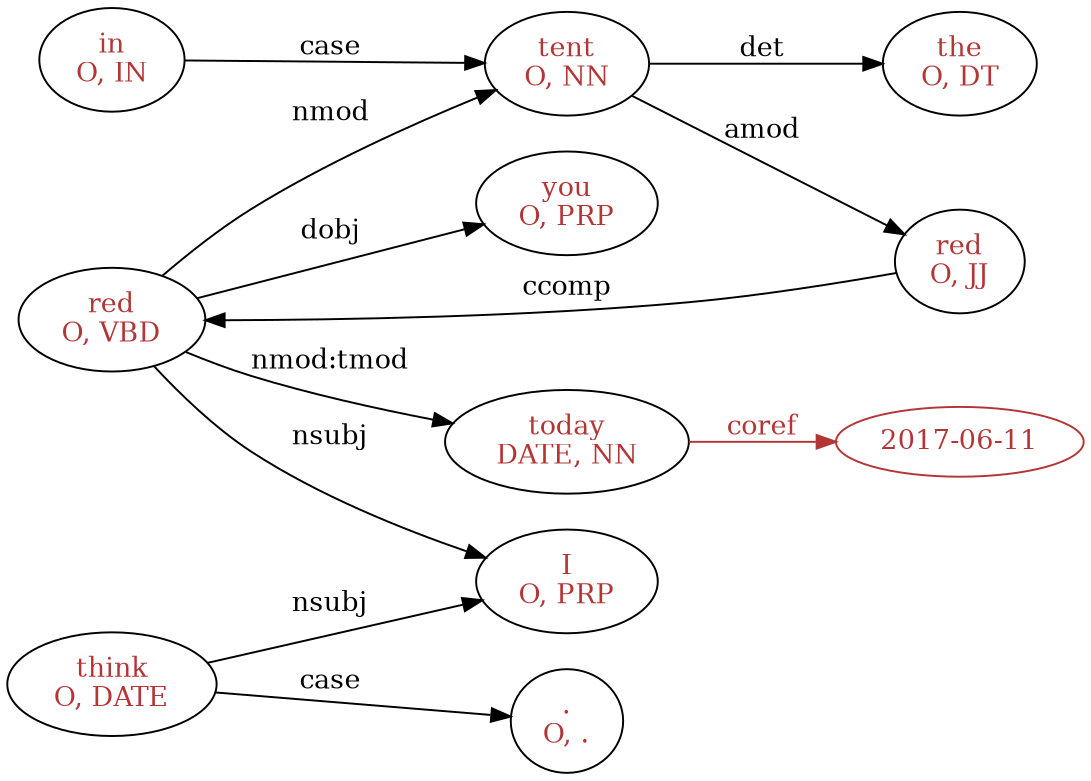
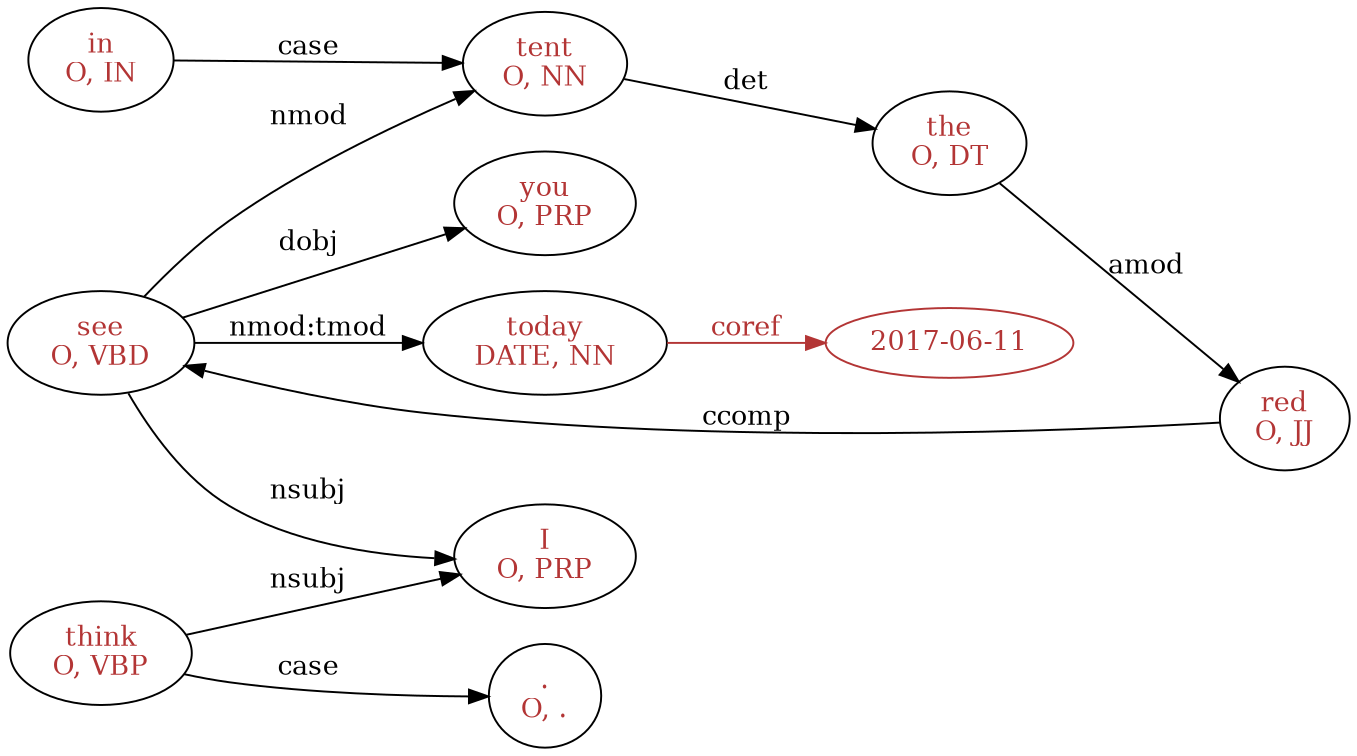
(760, 161) -> (1112, 276)
(112, 320) -> (101, 343)
(112, 684) -> (101, 653)
